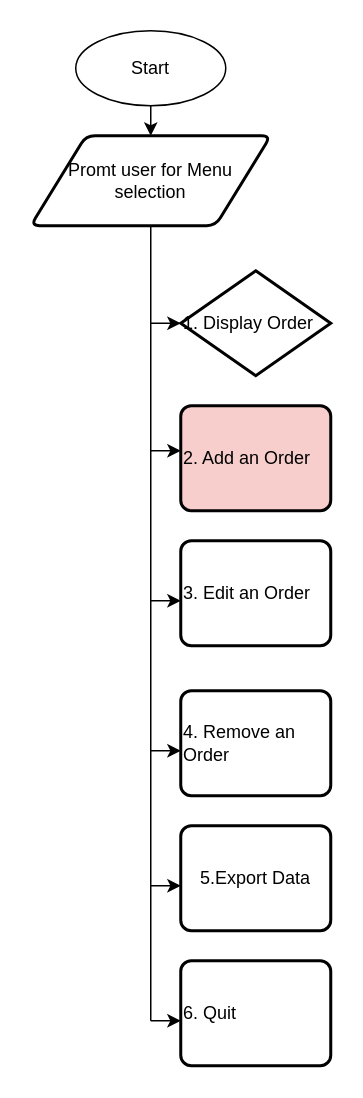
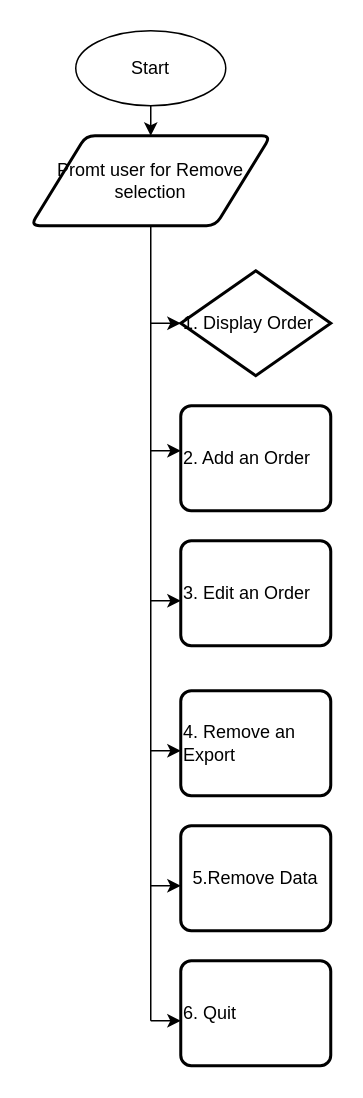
(151, 181) -> (151, 181)
(256, 458) -> (256, 458)
(257, 743) -> (257, 743)
(256, 878) -> (256, 878)
